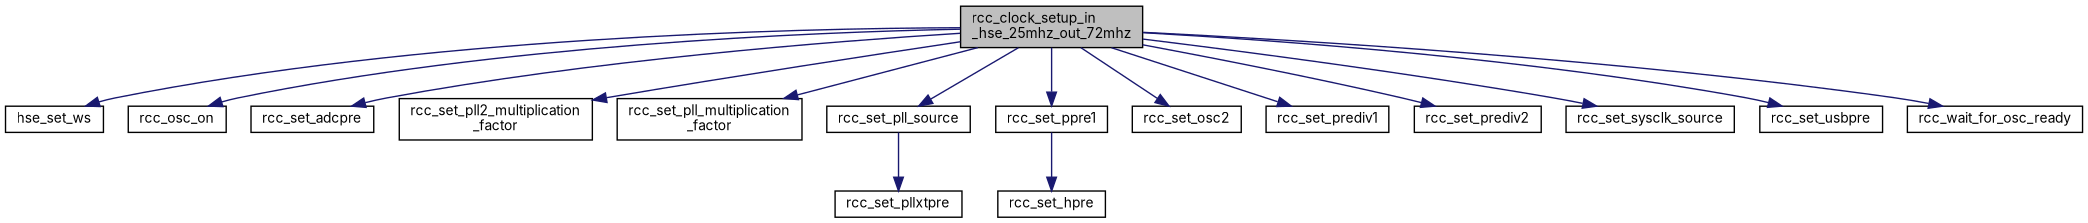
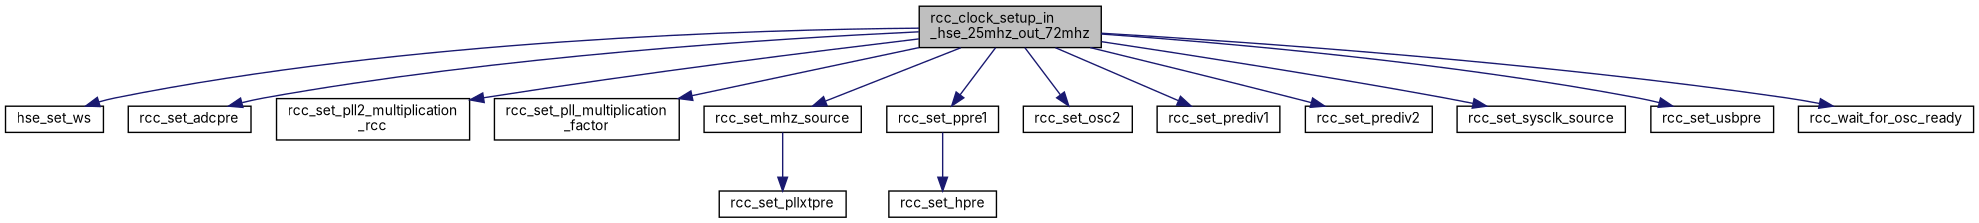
(177, 119) -> none
(496, 119) -> (373, 119)
(899, 119) -> (783, 119)
